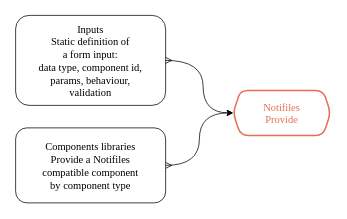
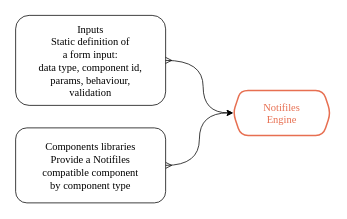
(281, 107) -> (281, 107)
